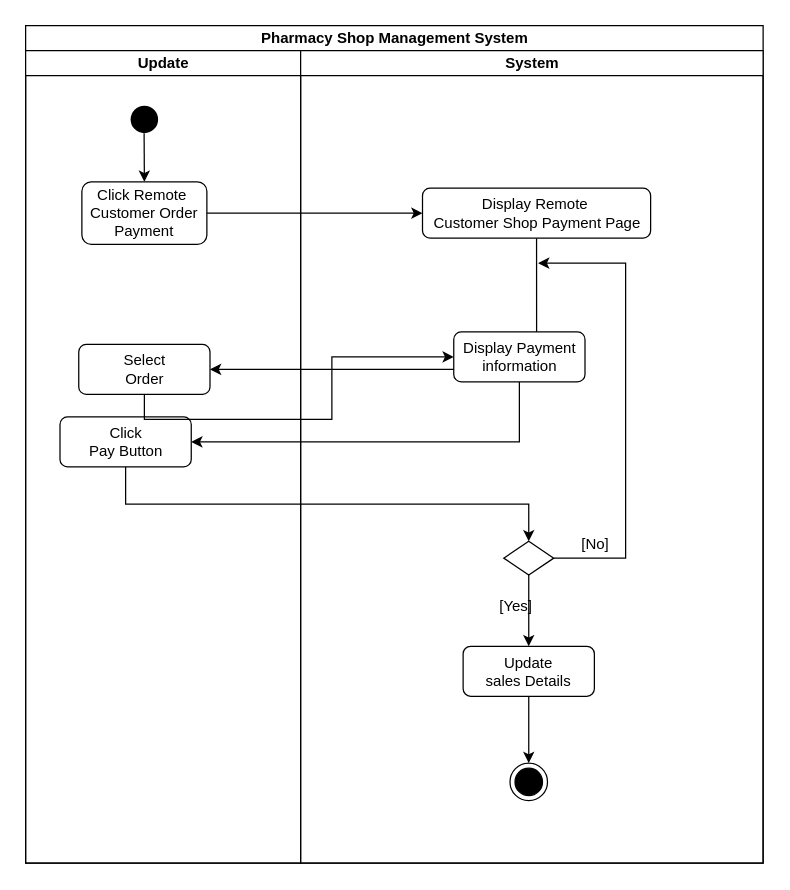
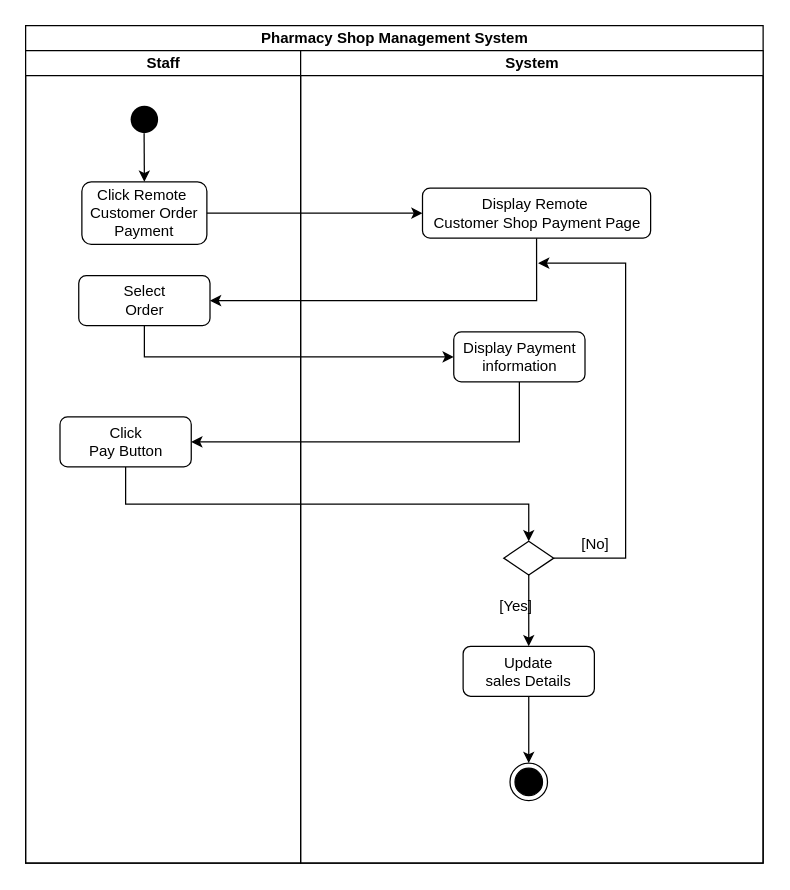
(164, 63) -> (164, 63)
(144, 369) -> (144, 301)
